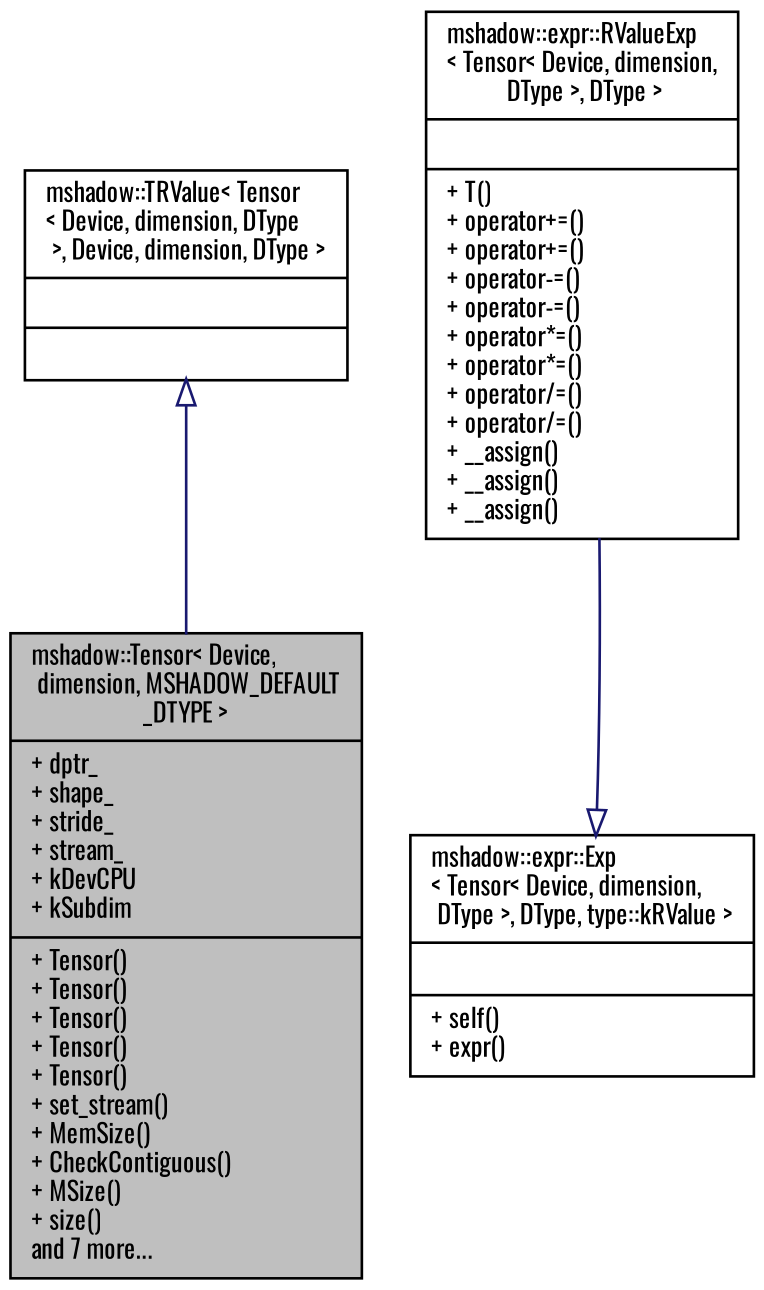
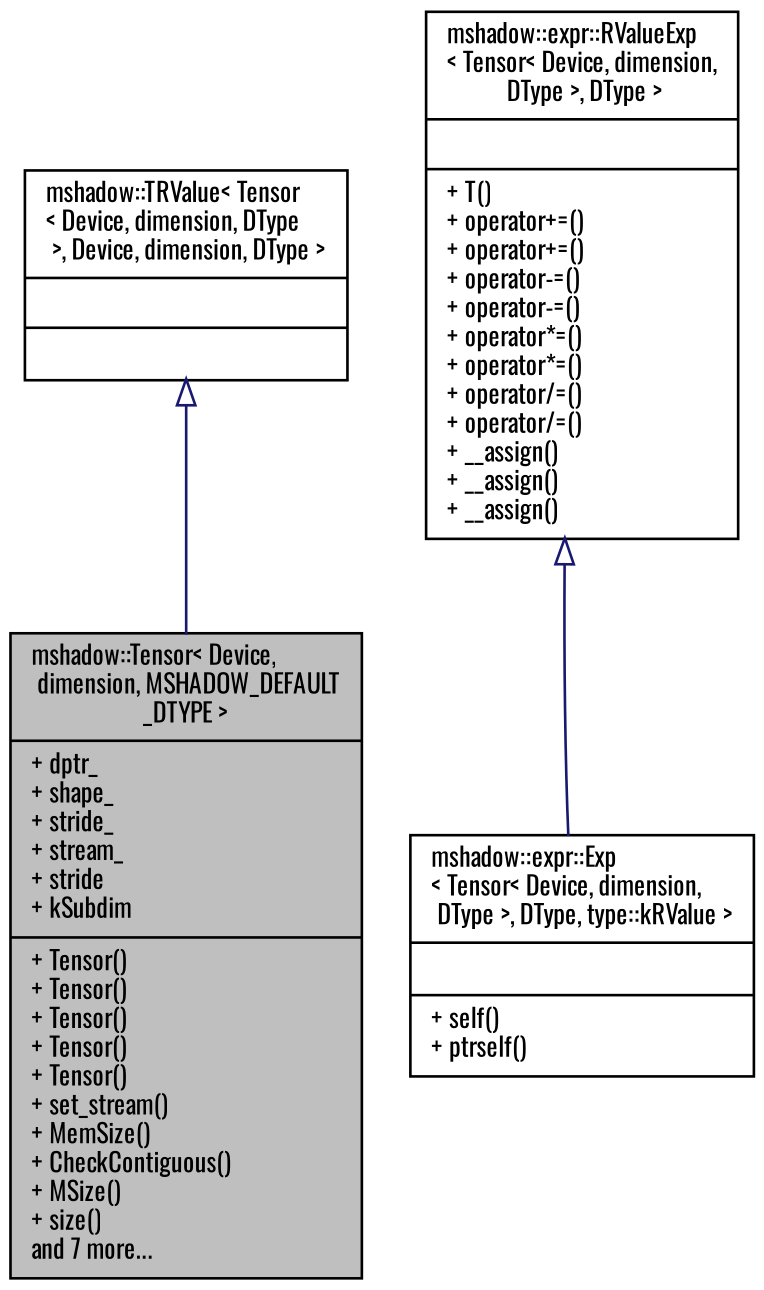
(600, 674) -> (565, 700)
(84, 881) -> (68, 881)
(468, 1049) -> (480, 1049)
